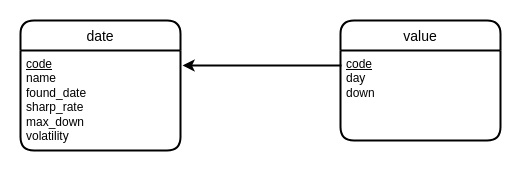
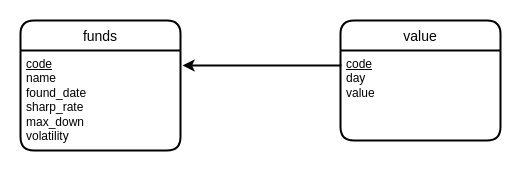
(100, 36) -> (100, 36)
(360, 79) -> (362, 79)
